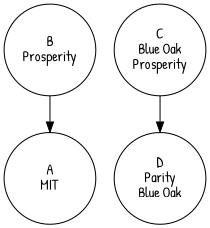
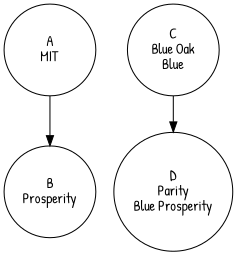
(160, 50) -> (173, 50)
(50, 109) -> (50, 116)
(160, 178) -> (173, 192)
